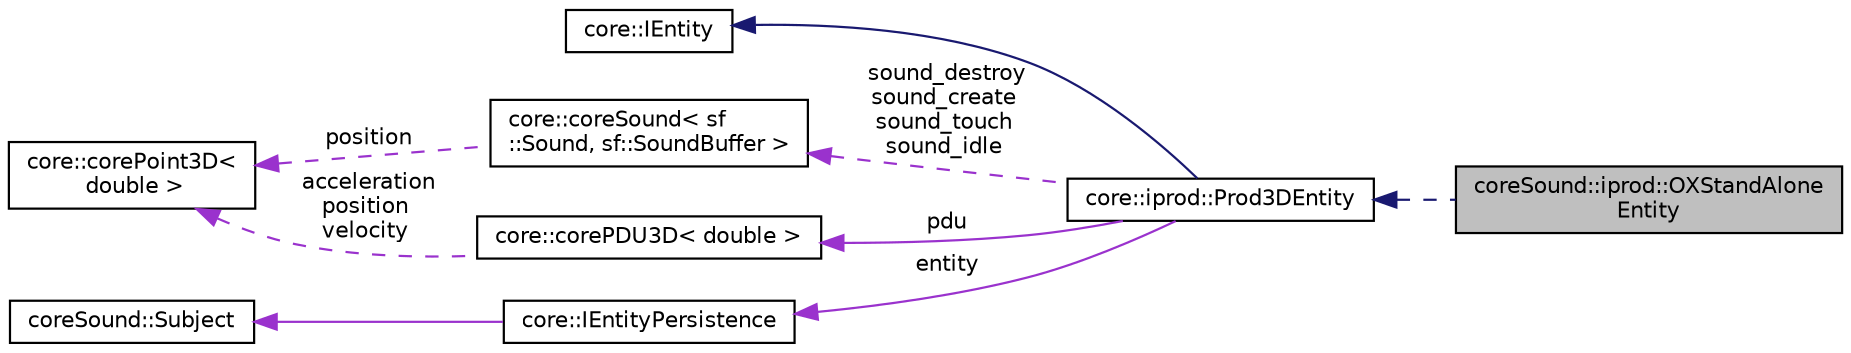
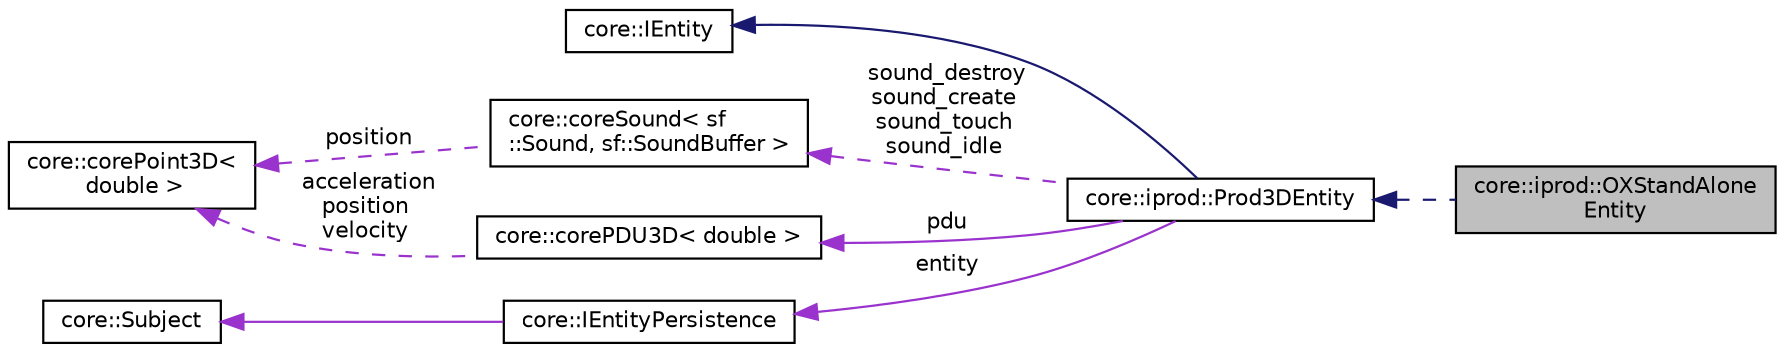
(1649, 200) -> (1616, 200)
(132, 322) -> (132, 322)
